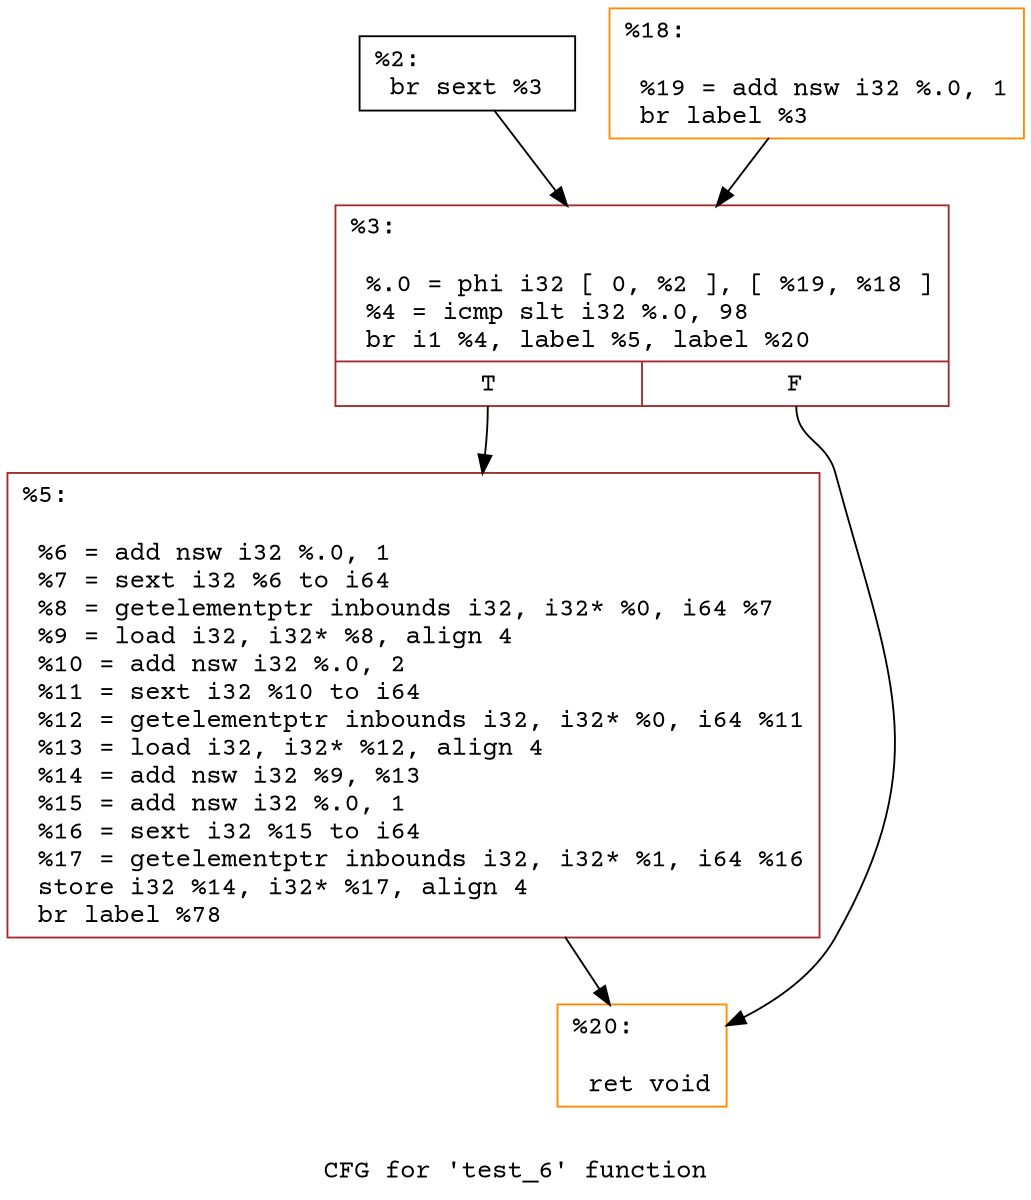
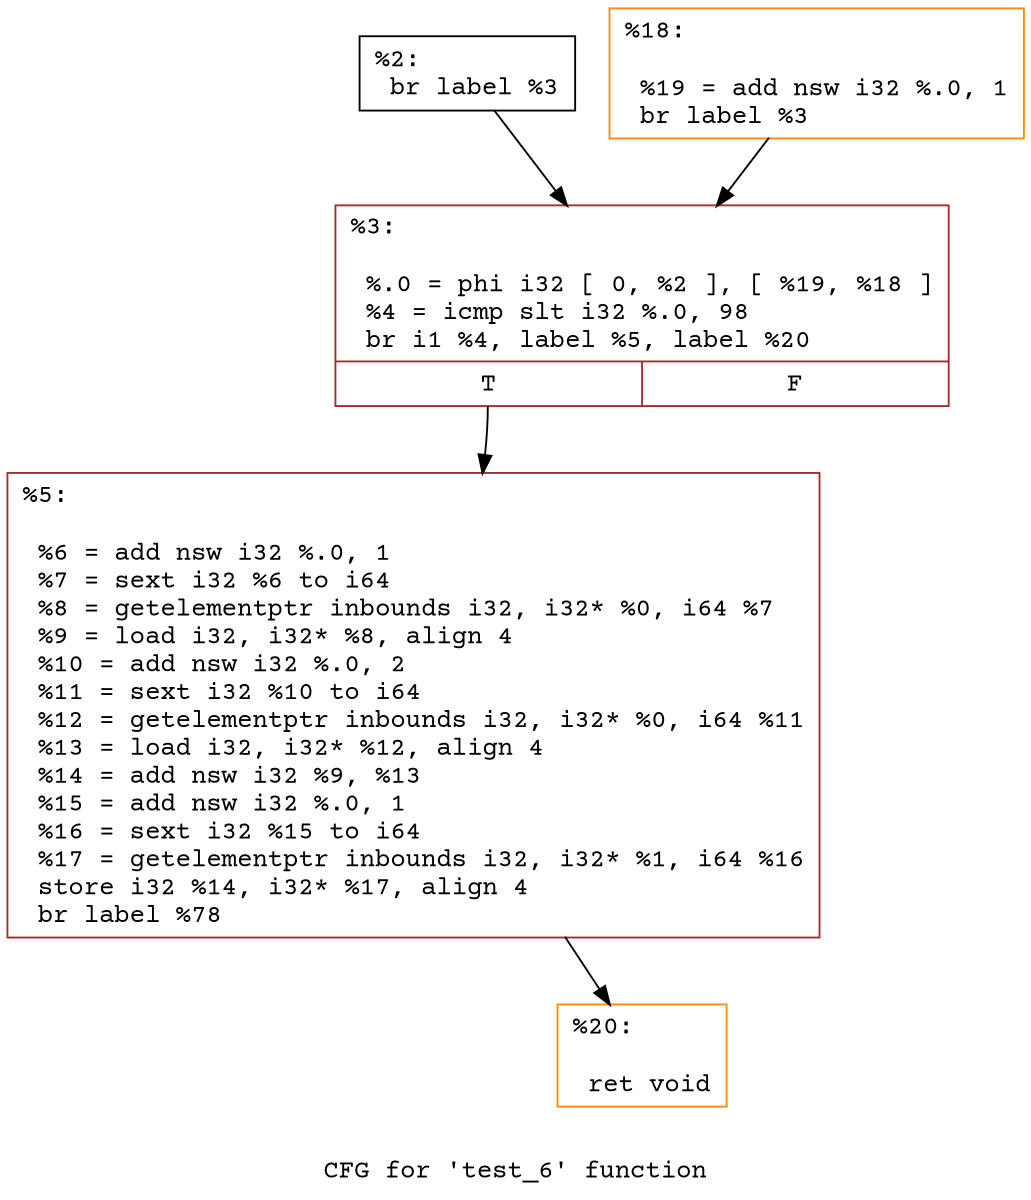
(459, 86) -> (467, 86)
(894, 729) -> none
